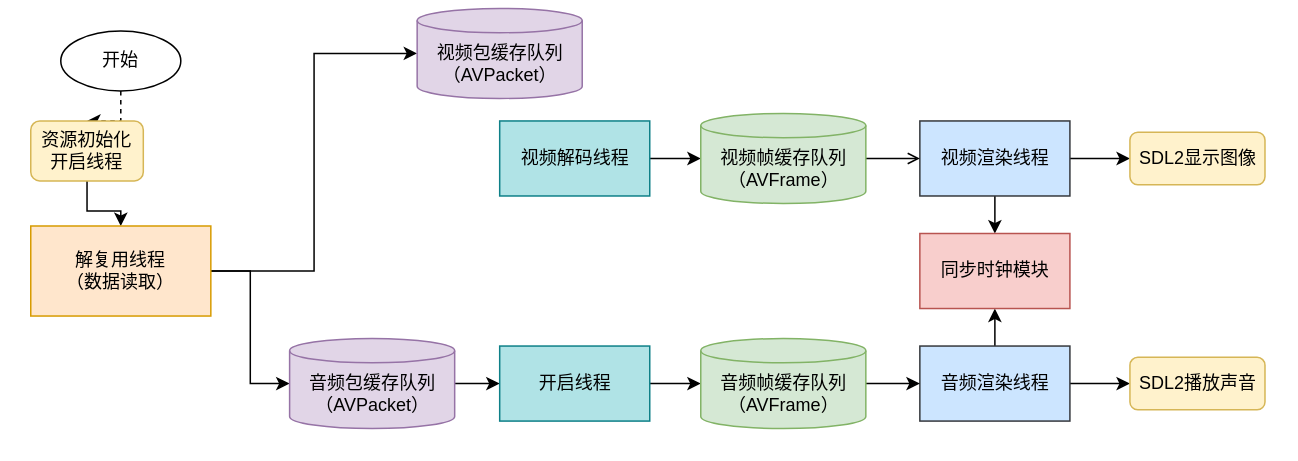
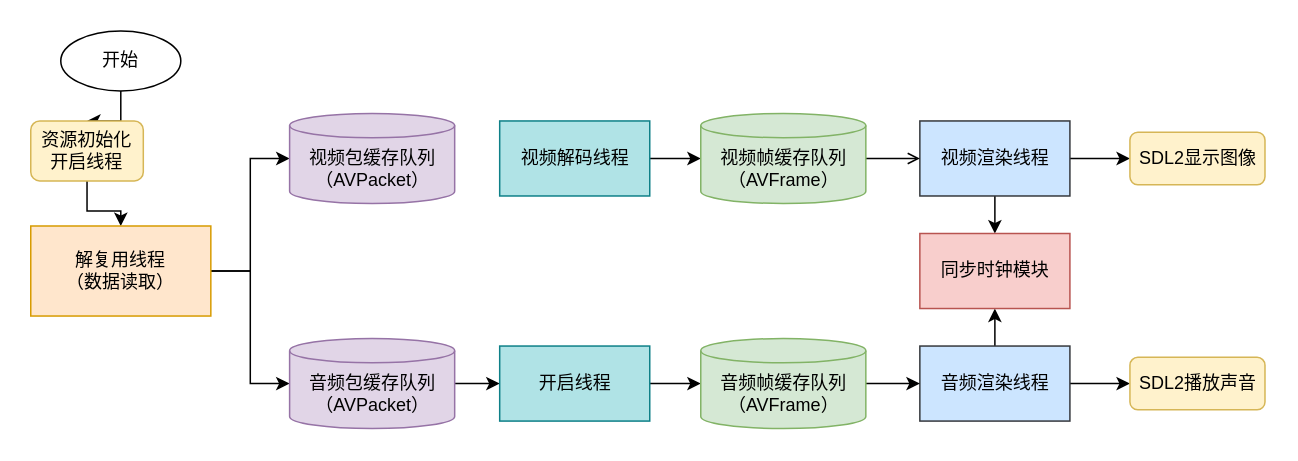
(500, 53) -> (372, 158)
(121, 106) -> (121, 106)
